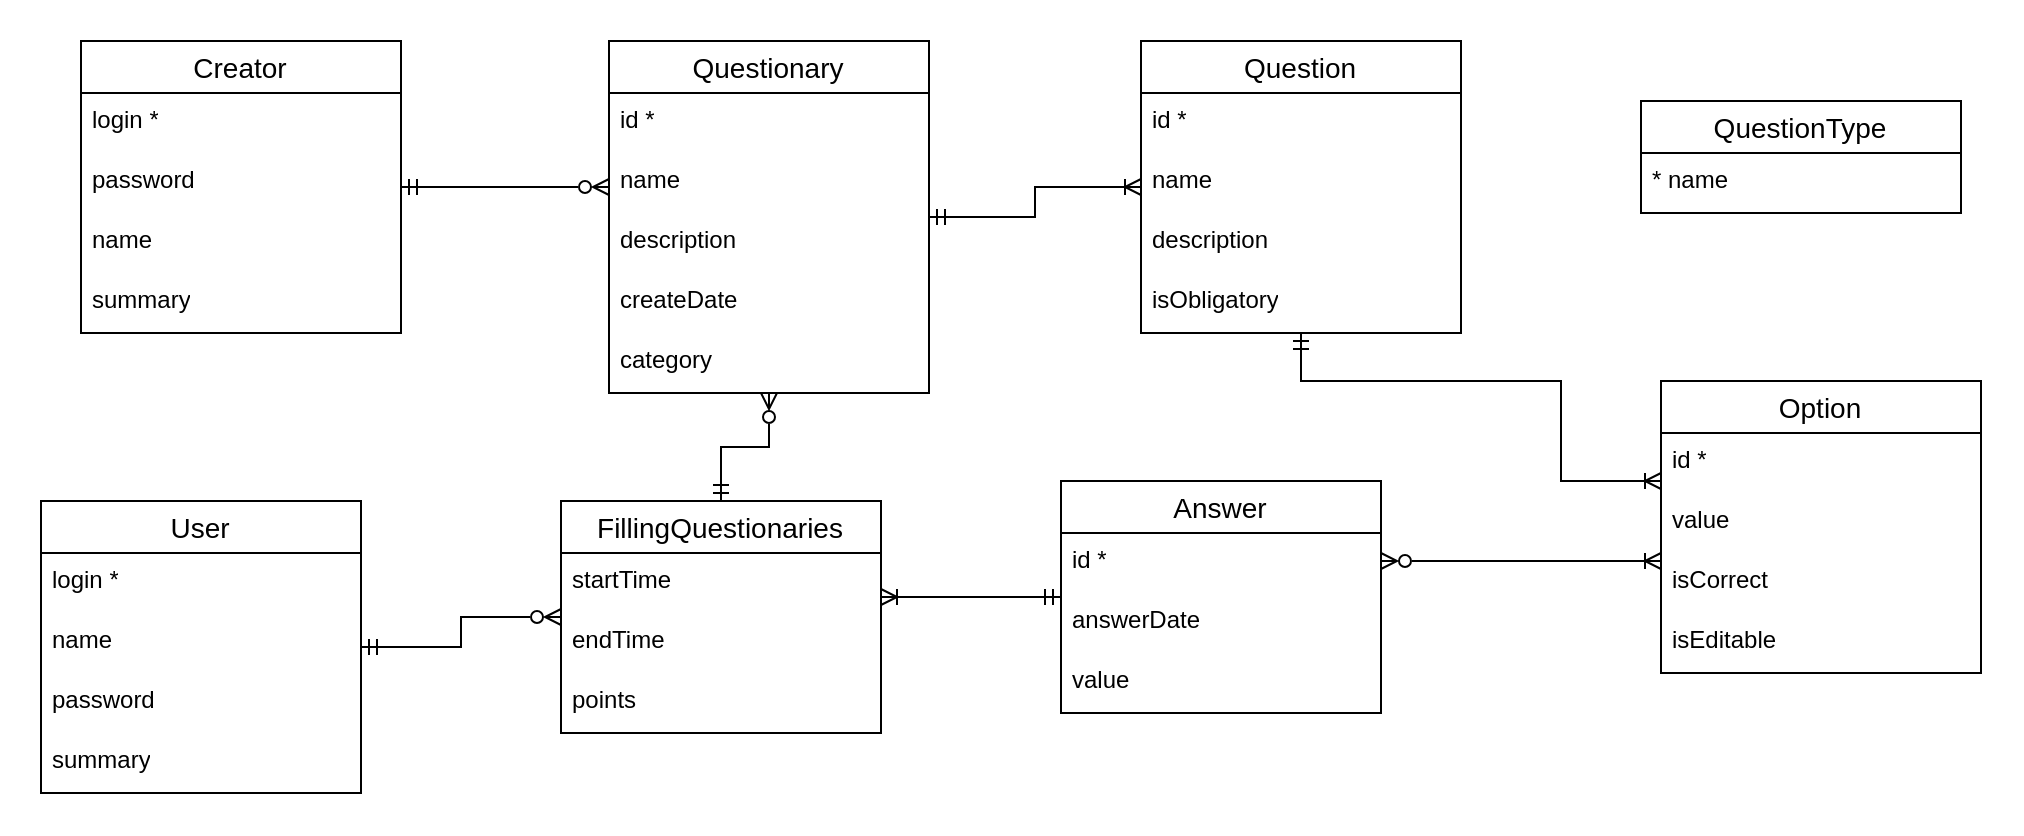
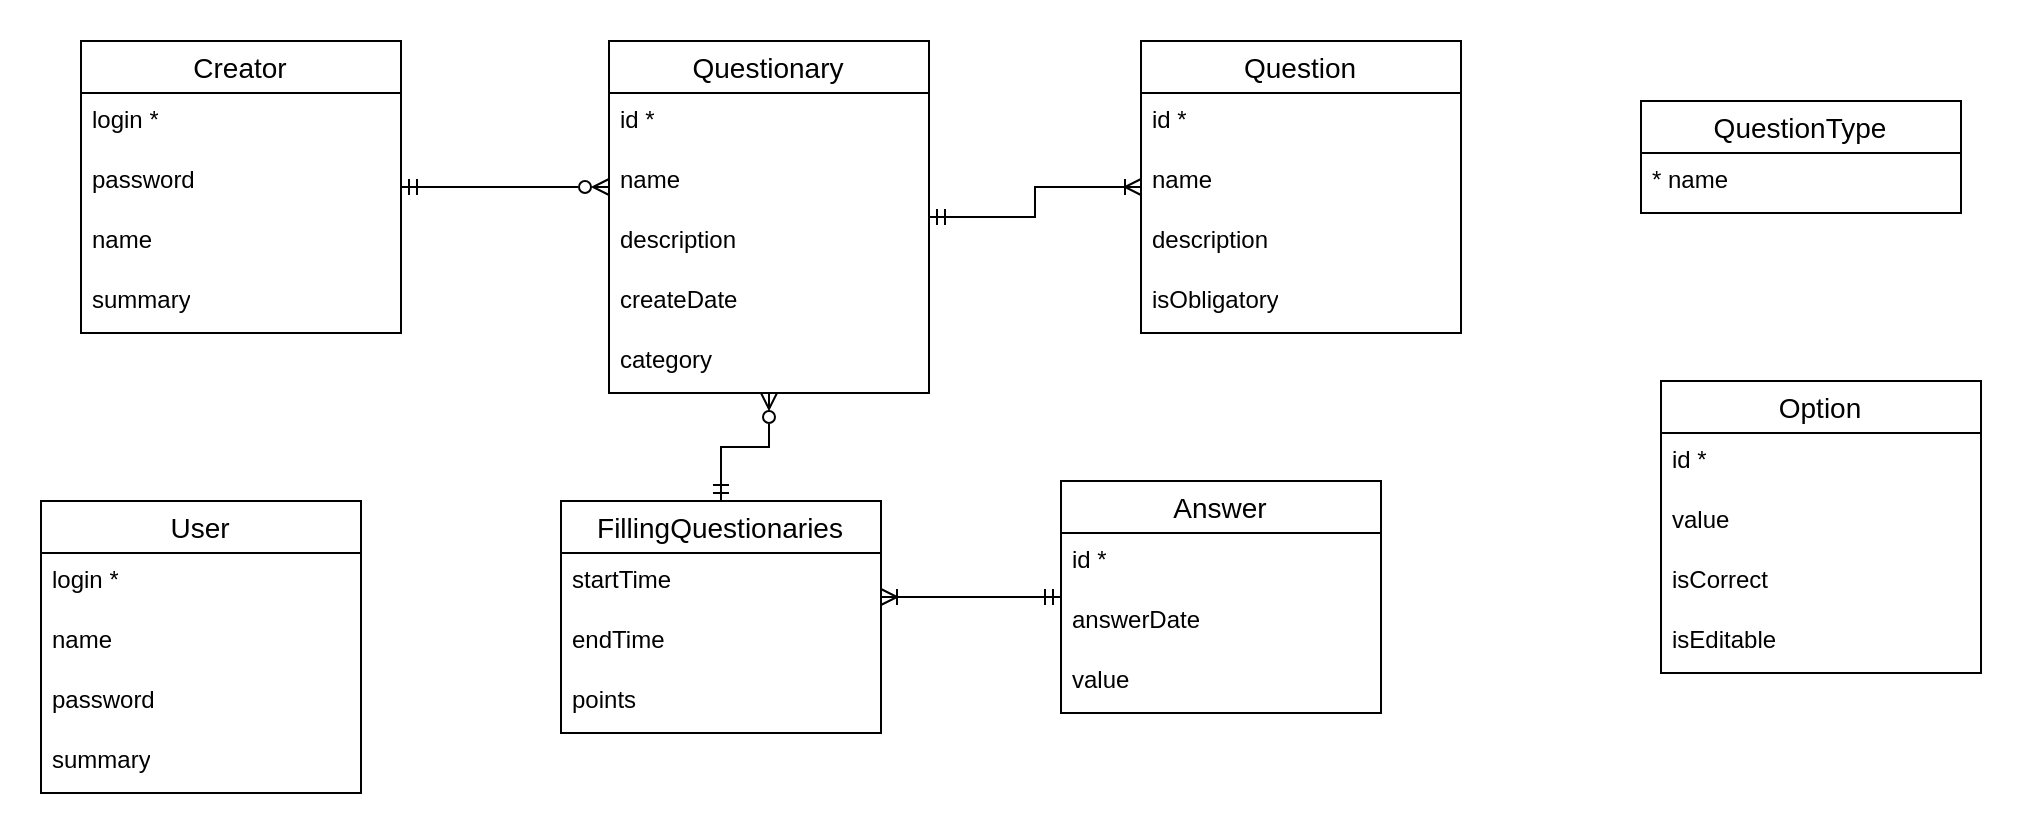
(1507, 381) -> none
(1535, 561) -> none
(461, 646) -> none
